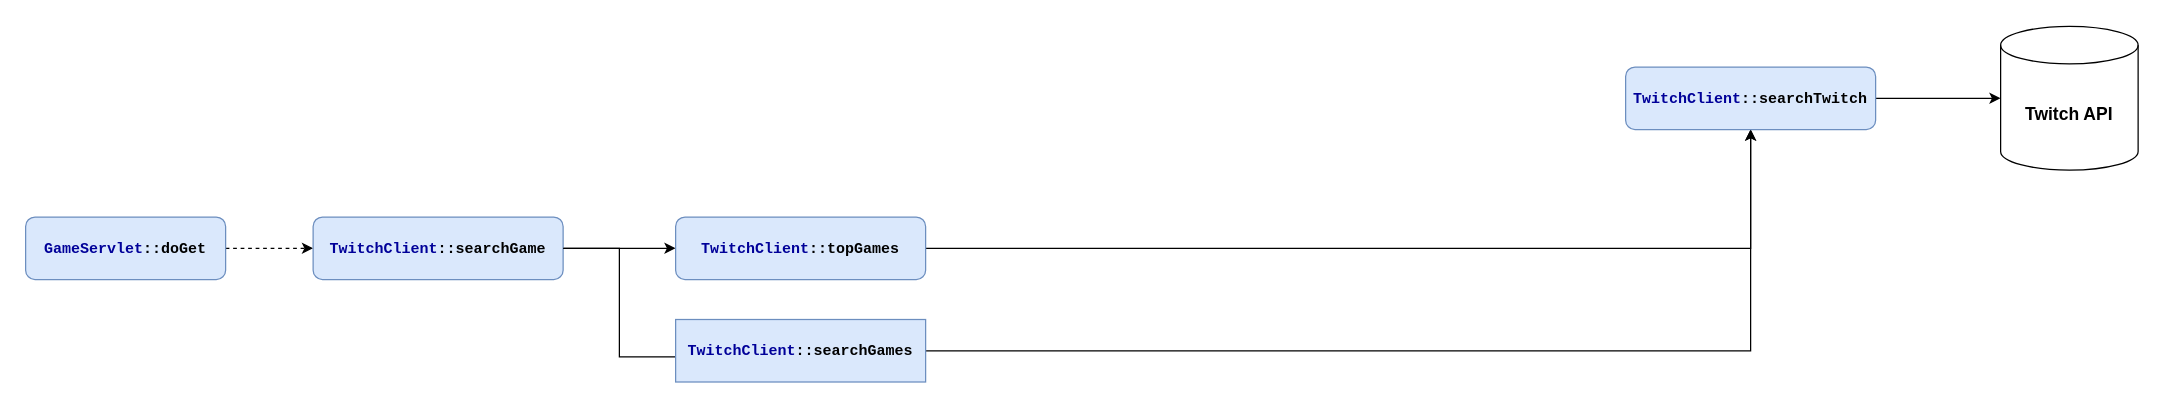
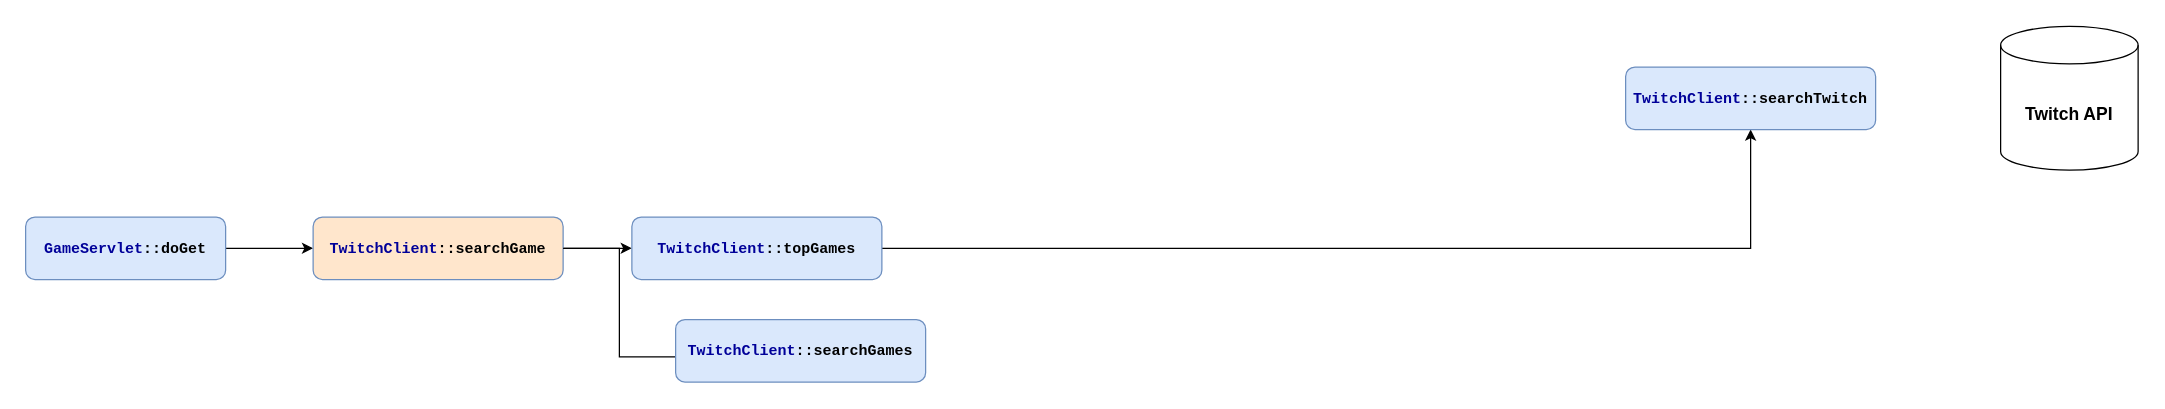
(1934, 98) -> none
(264, 248) -> (264, 248)
(438, 248) -> (438, 248)
(801, 248) -> (757, 248)
(801, 351) -> (801, 351)
(1389, 351) -> none
